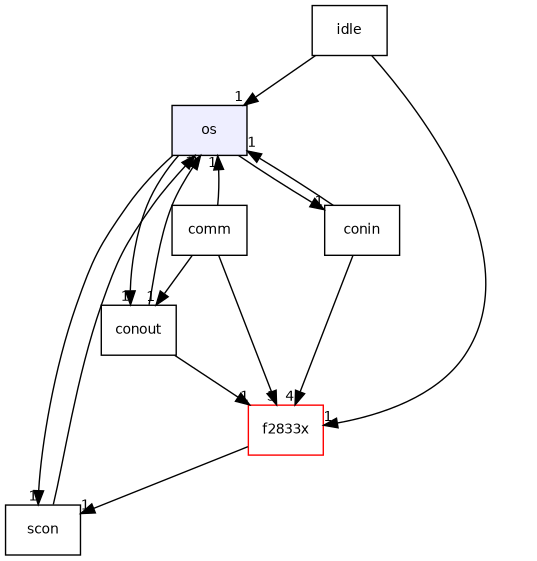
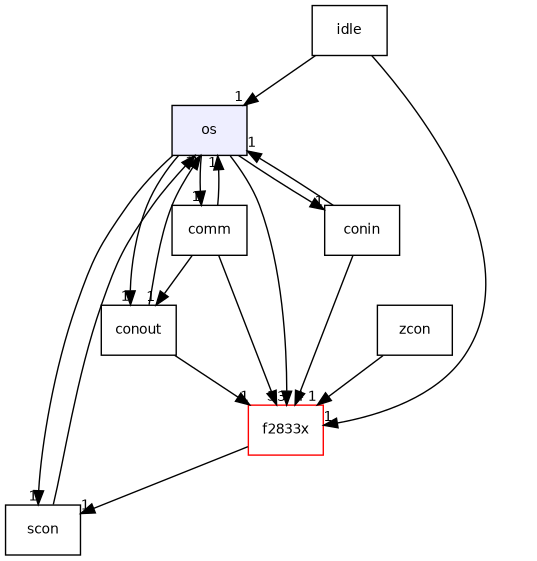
none -> (200, 174)
none -> (276, 269)
none -> (415, 330)
